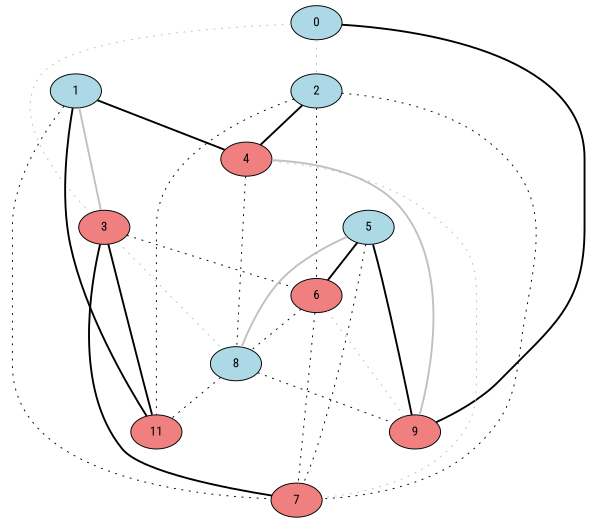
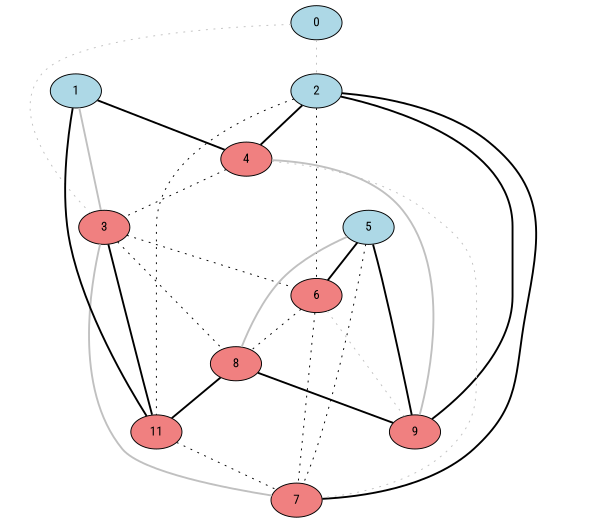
(585, 171) -> (512, 222)
(241, 261) -> (175, 193)
(170, 296) -> (170, 296)
(529, 297) -> (529, 297)
(236, 364) -> (236, 364)
(17, 388) -> (226, 466)
(322, 397) -> (322, 397)
(196, 398) -> (196, 398)
(108, 426) -> (108, 426)
